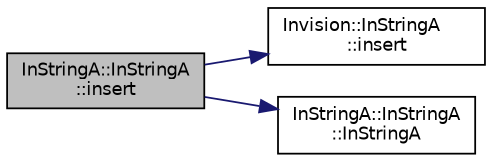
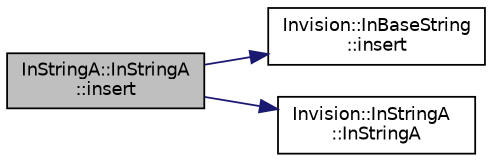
(377, 36) -> (377, 36)
(377, 125) -> (377, 125)
